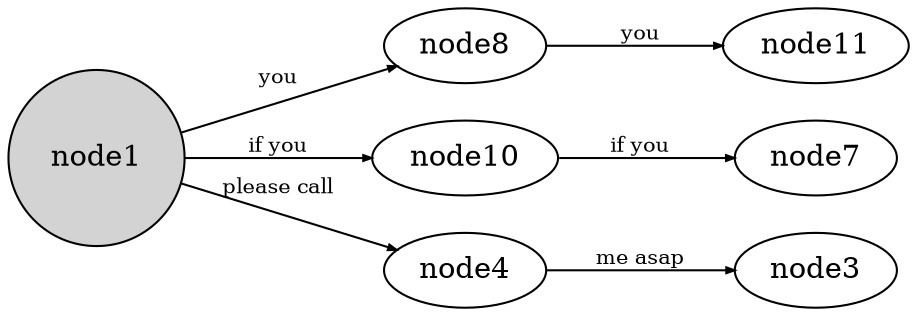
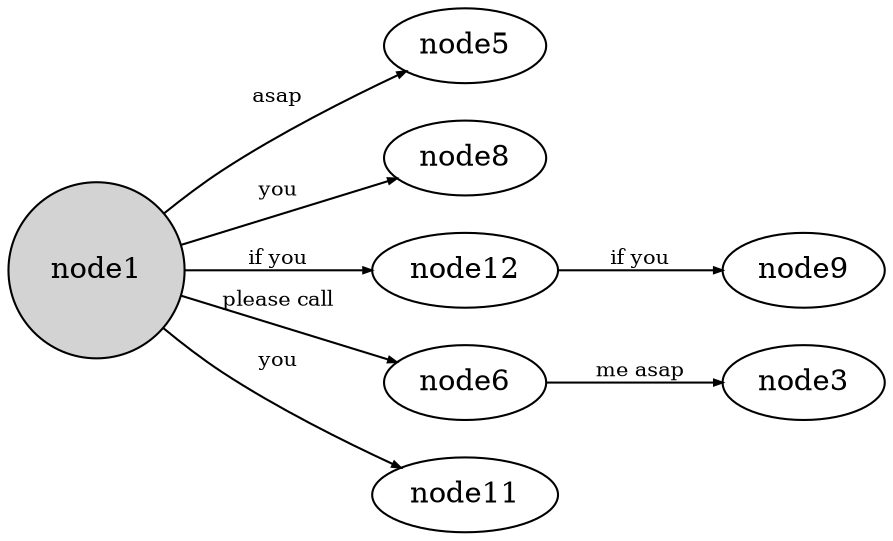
none -> (465, 46)
(630, 46) -> (274, 403)
(465, 158) -> (465, 270)
(816, 158) -> (804, 270)
(465, 270) -> (465, 383)
